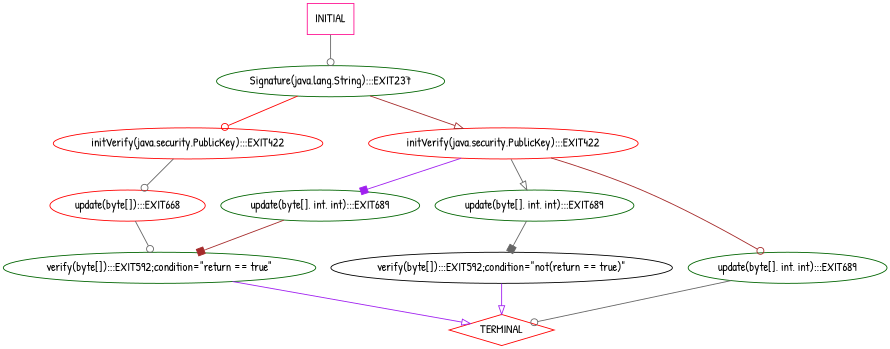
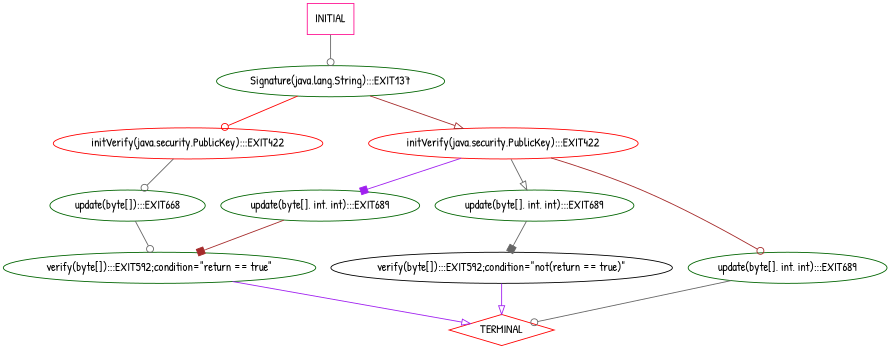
(331, 81) -> (331, 81)
(128, 206) -> (128, 206)
